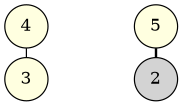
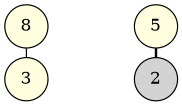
(26, 26) -> (26, 26)
